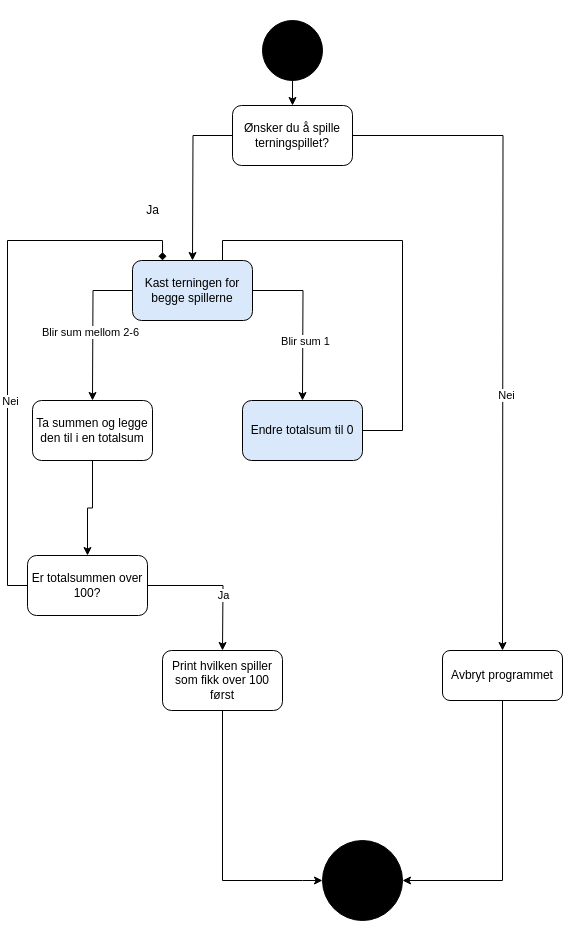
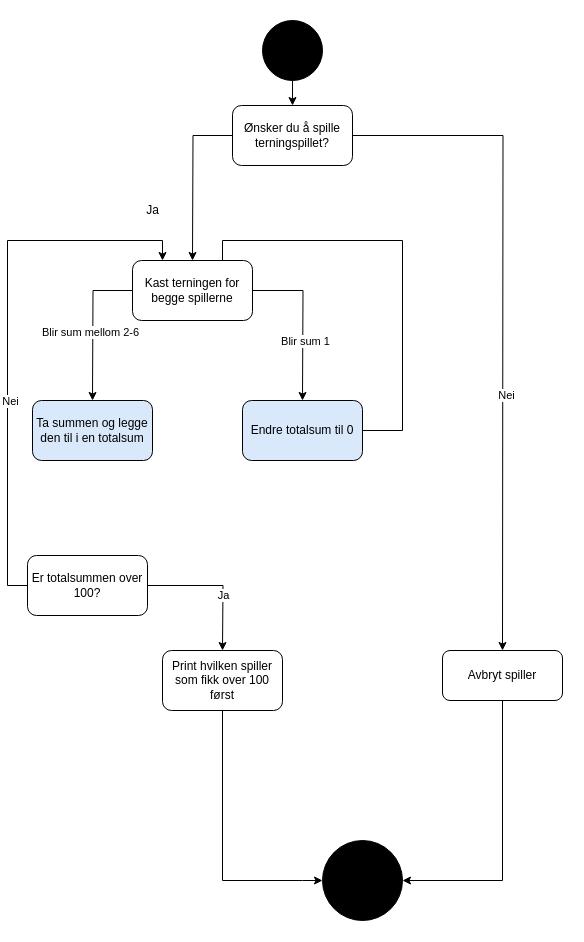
(163, 252) -> (163, 252)
(193, 291) -> (193, 291)
(93, 431) -> (93, 431)
(93, 507) -> none
(503, 676) -> (503, 676)
